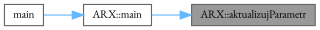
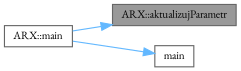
(58, 15) -> (108, 47)
